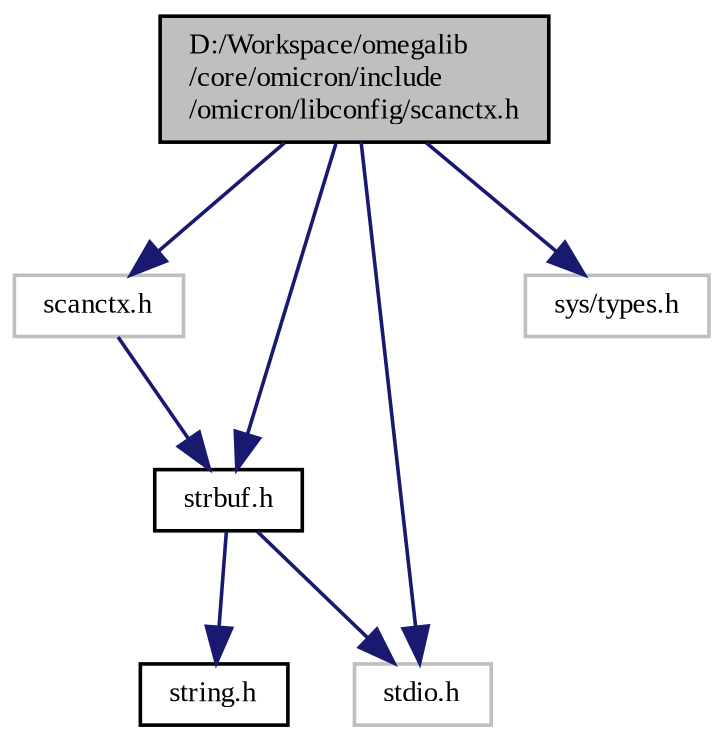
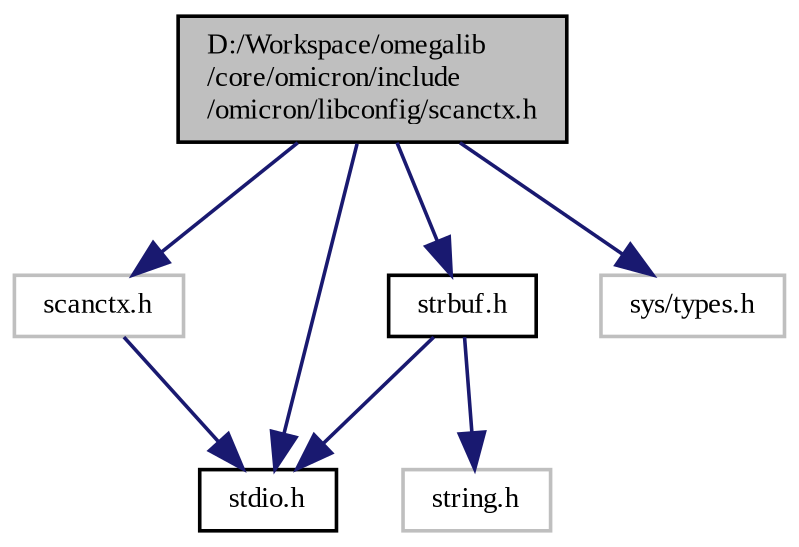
(153, 388) -> (171, 389)
(214, 695) -> (477, 500)
(423, 695) -> (268, 500)
